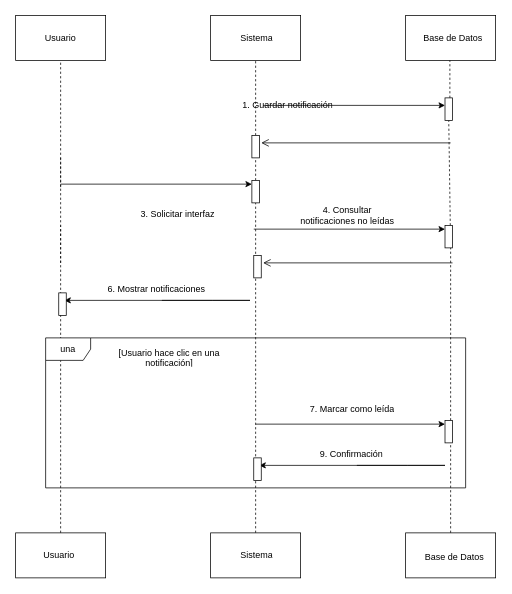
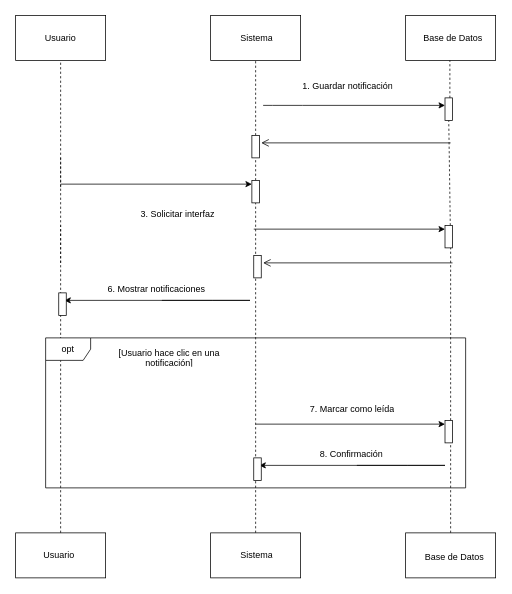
(287, 105) -> (347, 87)
(347, 214) -> none
(68, 349) -> (68, 349)
(351, 454) -> (351, 454)
